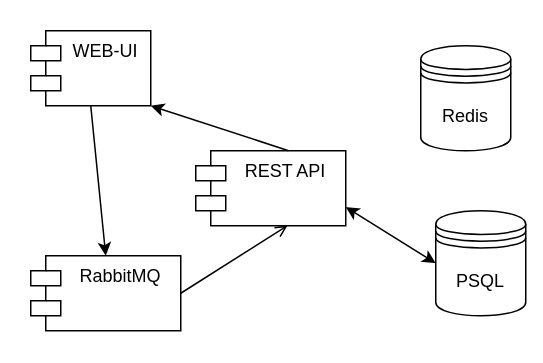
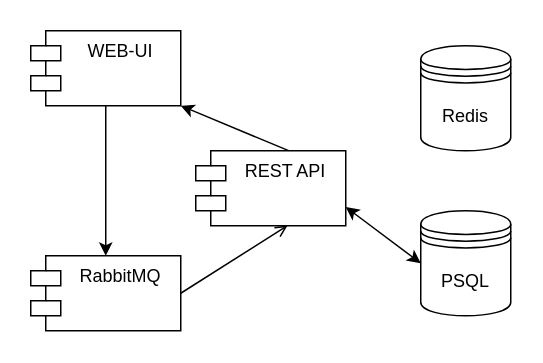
(91, 68) -> (106, 68)
(481, 263) -> (466, 263)
